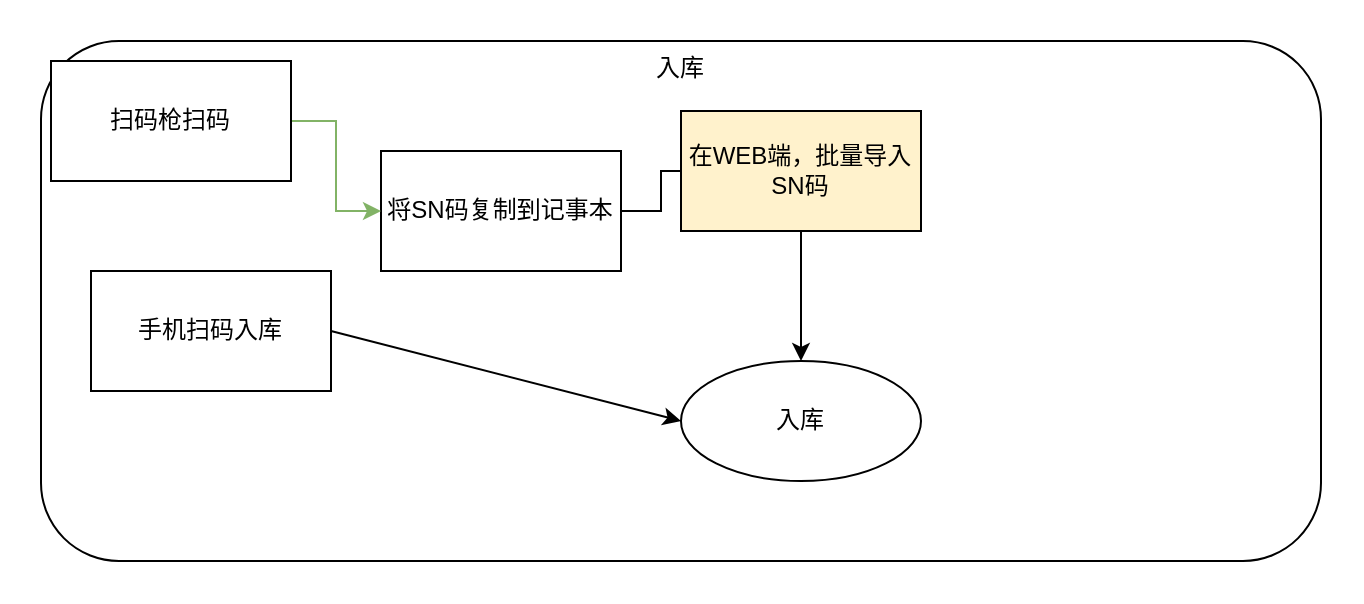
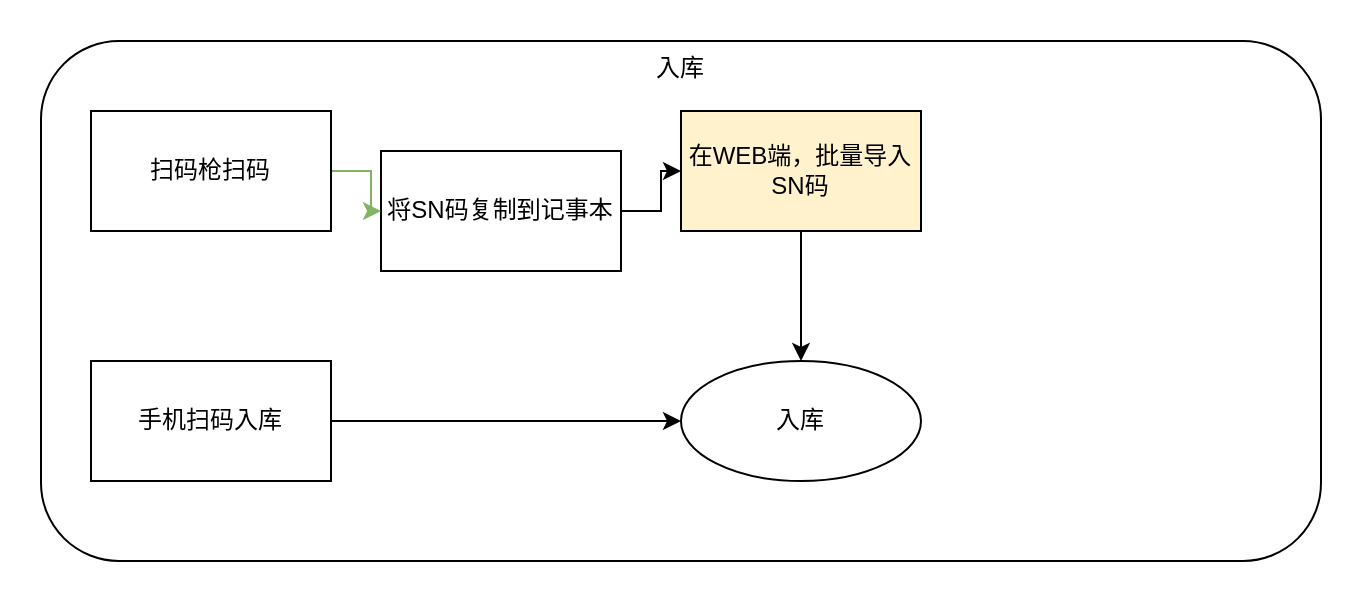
(171, 121) -> (211, 171)
(671, 171) -> (666, 171)
(211, 331) -> (211, 421)
